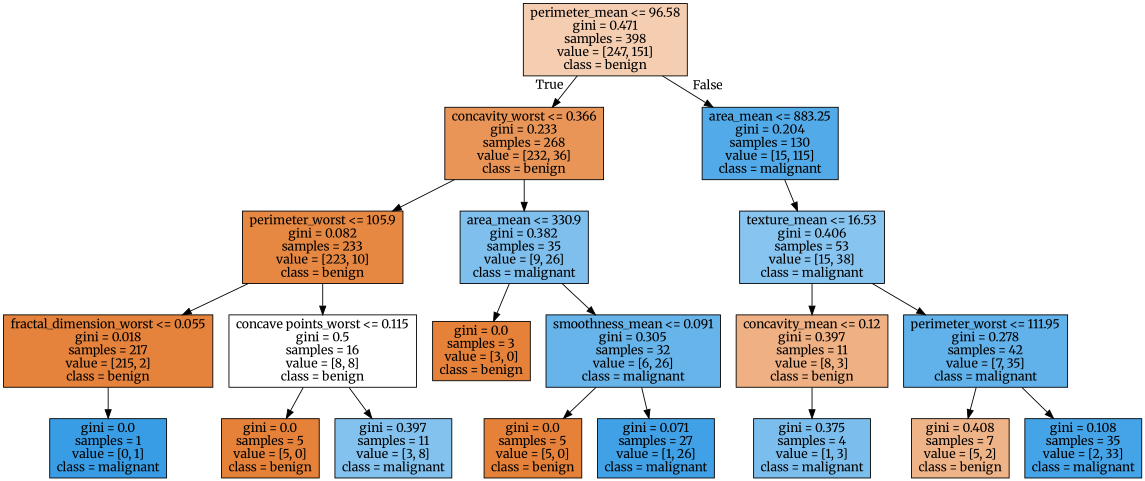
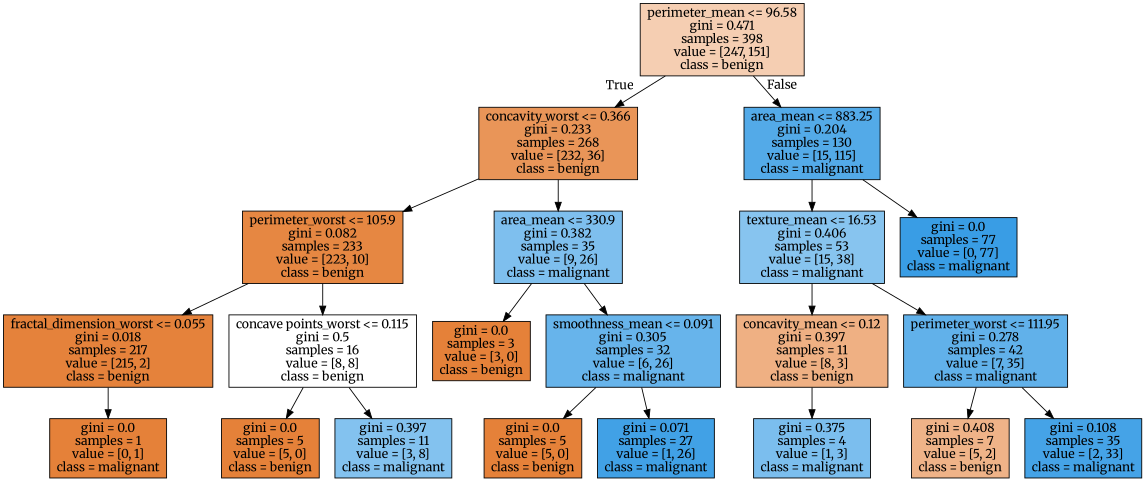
none -> (959, 247)
(108, 448) -> (108, 448)
